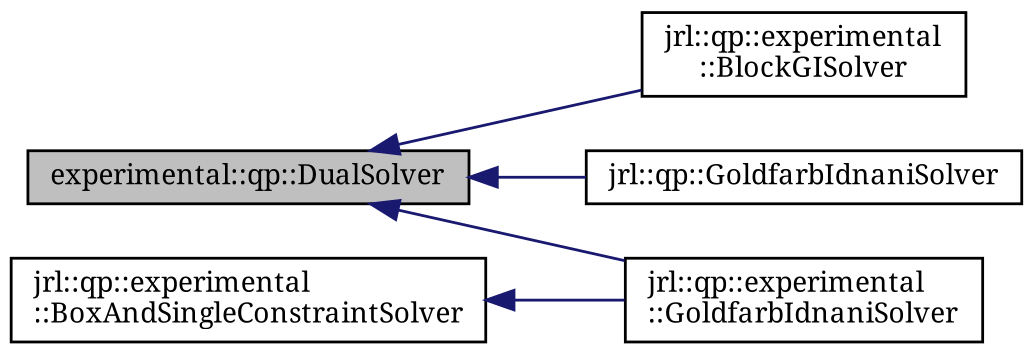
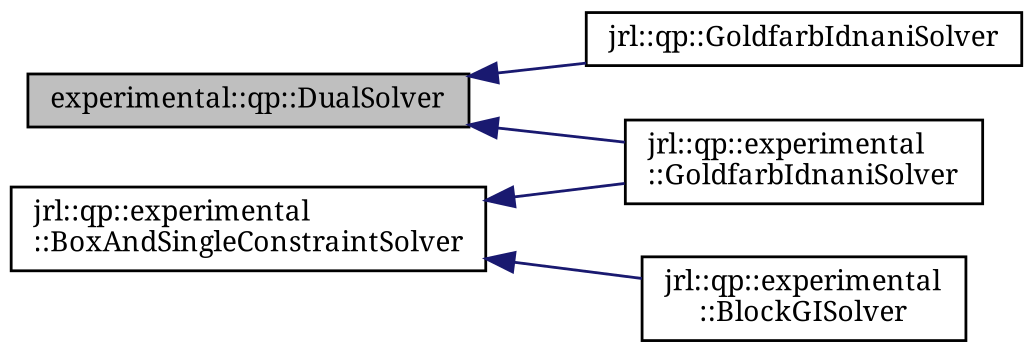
(520, 117) -> (578, 270)
